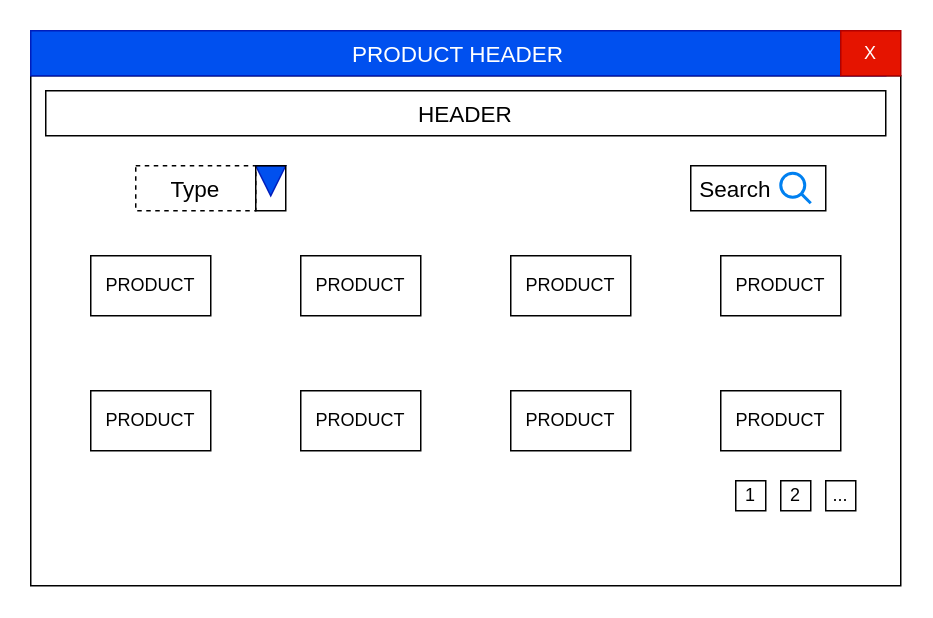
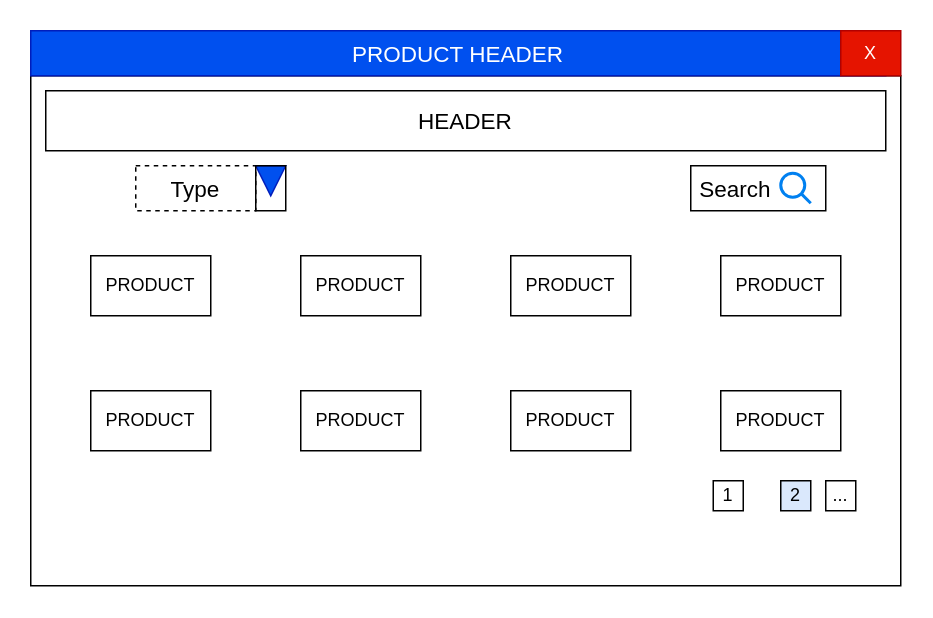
(466, 113) -> (466, 121)
(751, 496) -> (728, 496)
(796, 496) -> (796, 496)
